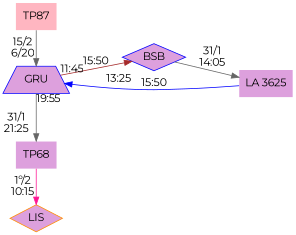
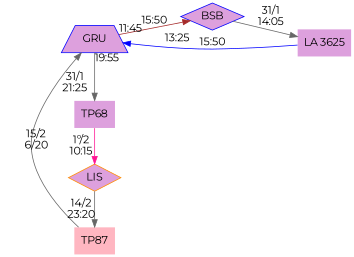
none -> (95, 205)
